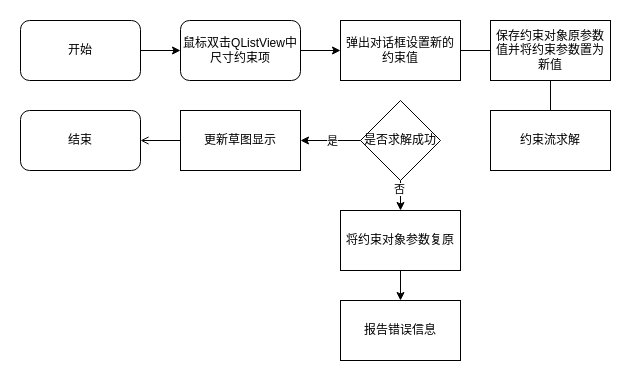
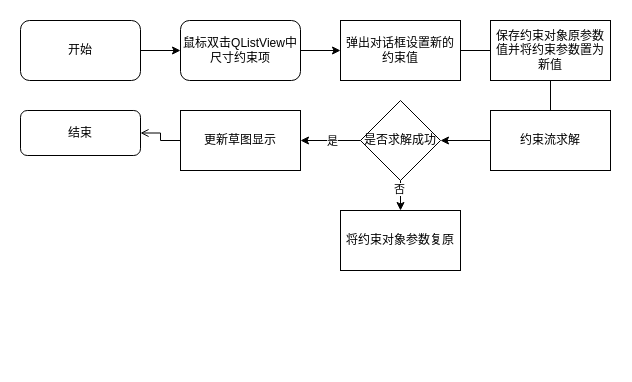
(81, 141) -> (81, 133)
none -> (469, 141)
(401, 282) -> none
(401, 331) -> none
